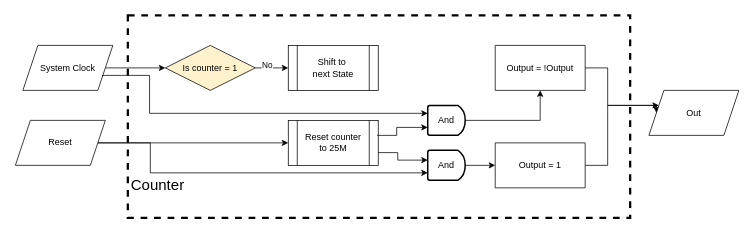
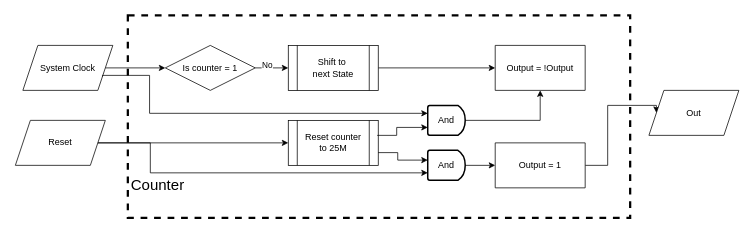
(210, 68) -> (210, 68)
none -> (489, 68)
(608, 74) -> none
